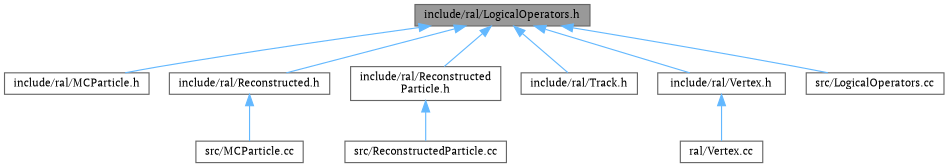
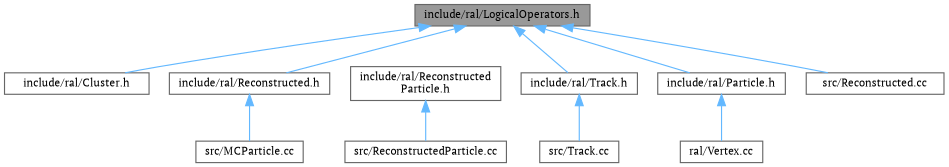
(463, 50) -> none
(77, 84) -> (77, 84)
(722, 84) -> (722, 84)
(875, 84) -> (875, 84)
none -> (579, 152)
